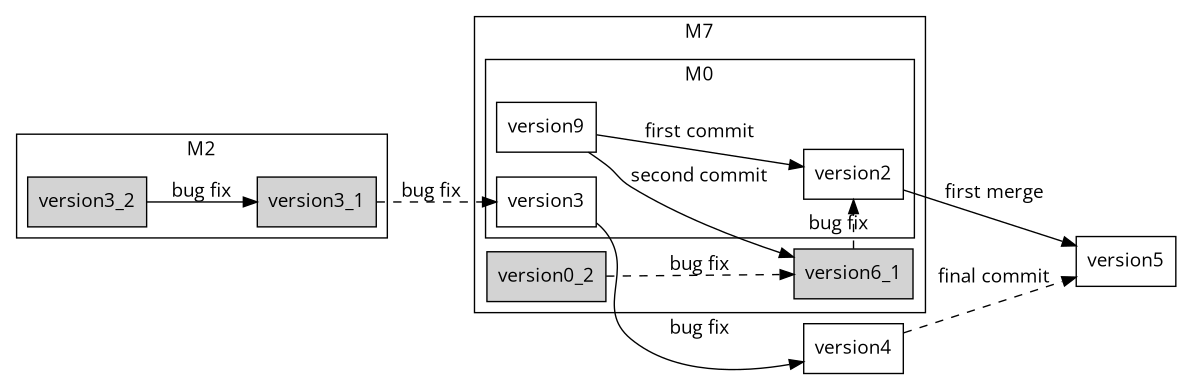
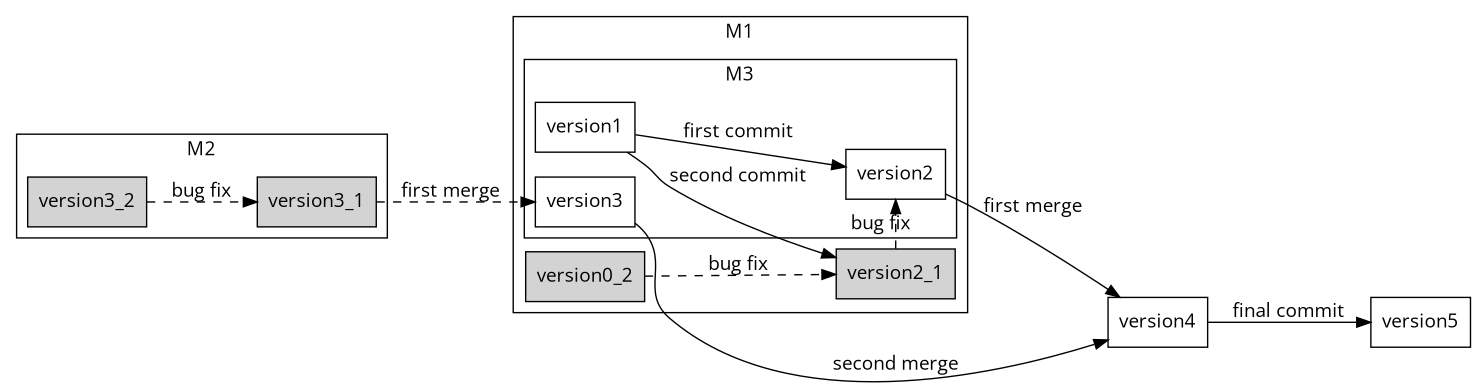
(700, 33) -> (740, 33)
(700, 75) -> (740, 75)
(546, 127) -> (585, 127)
(432, 192) -> (451, 192)
(195, 202) -> (195, 202)
(983, 216) -> (1029, 239)
(854, 274) -> (896, 274)
(983, 307) -> (1282, 322)
(700, 329) -> (896, 365)
